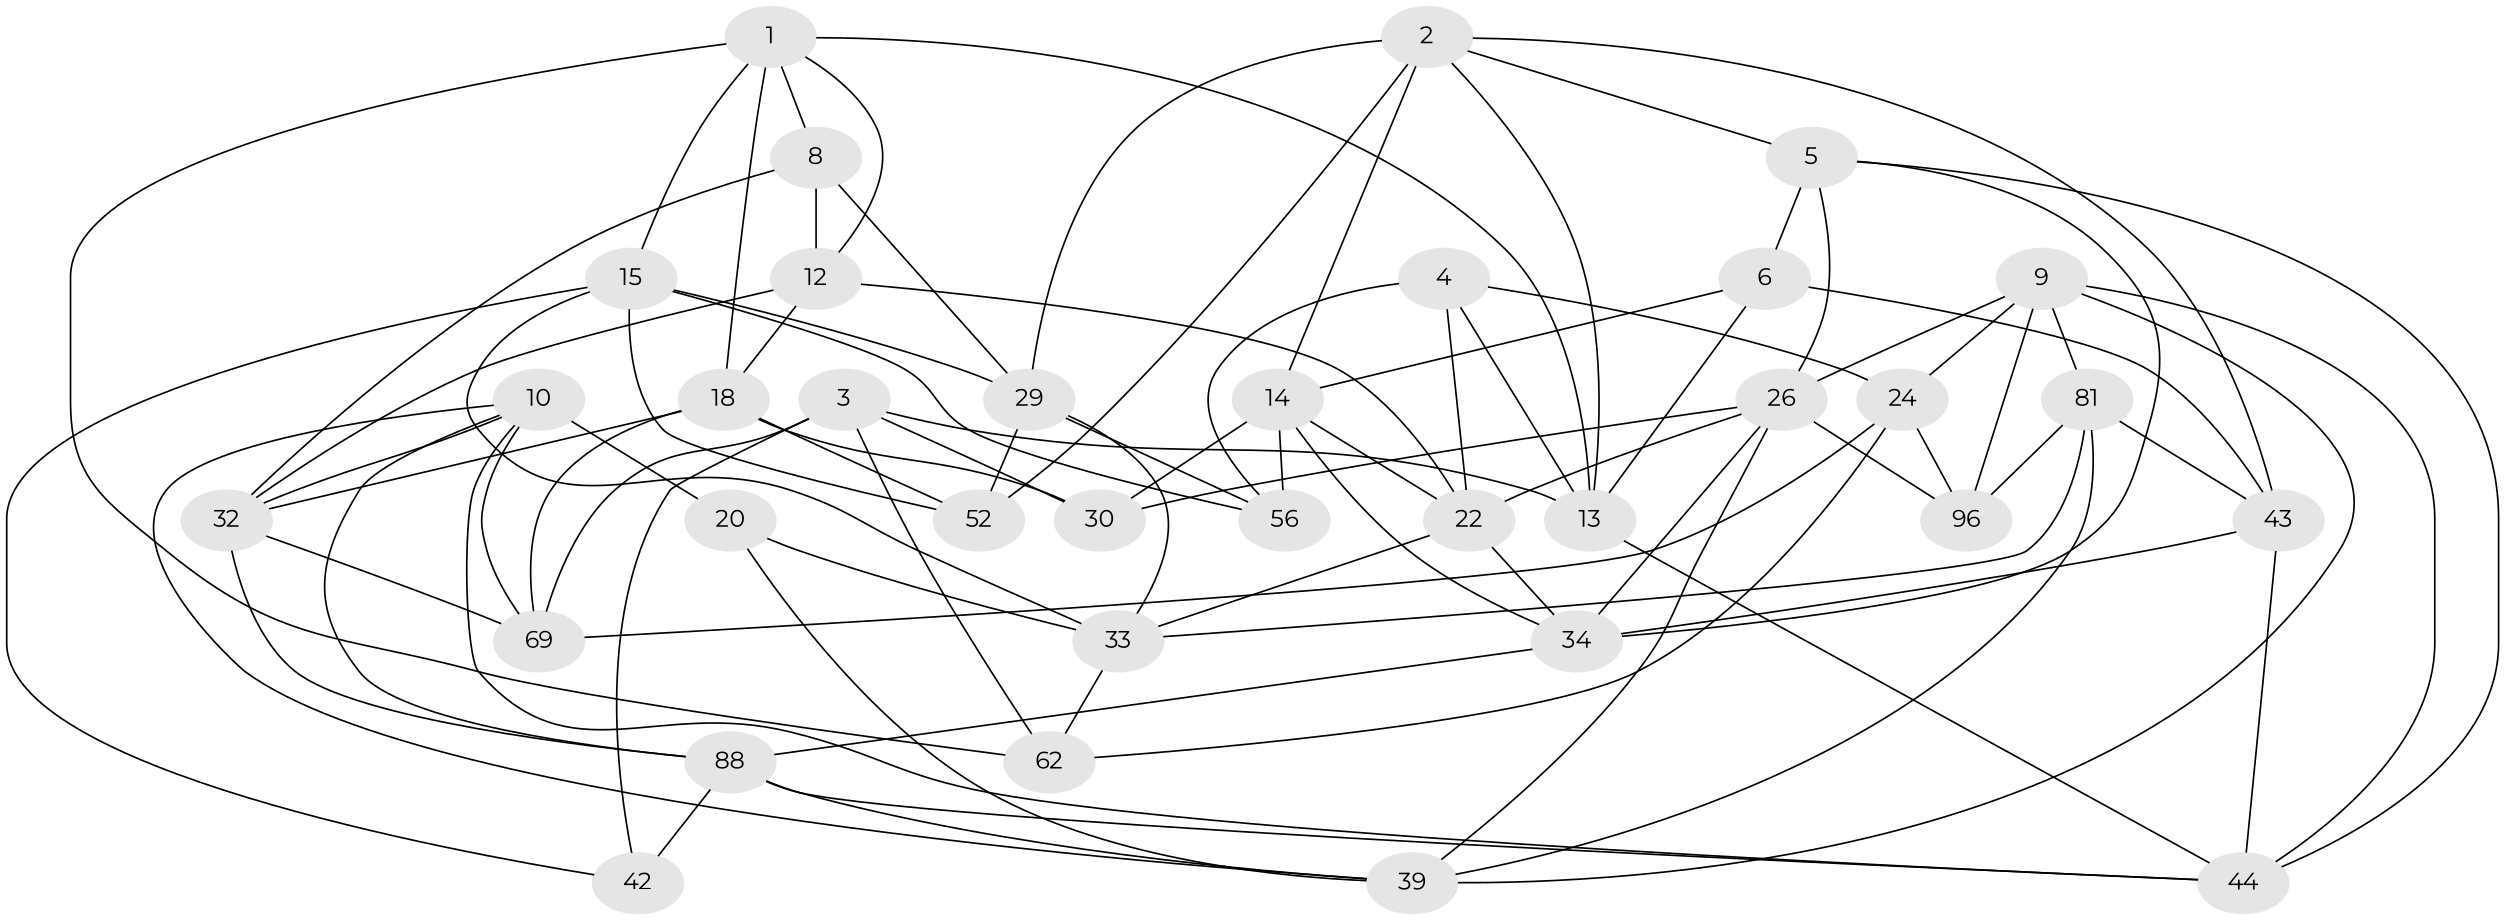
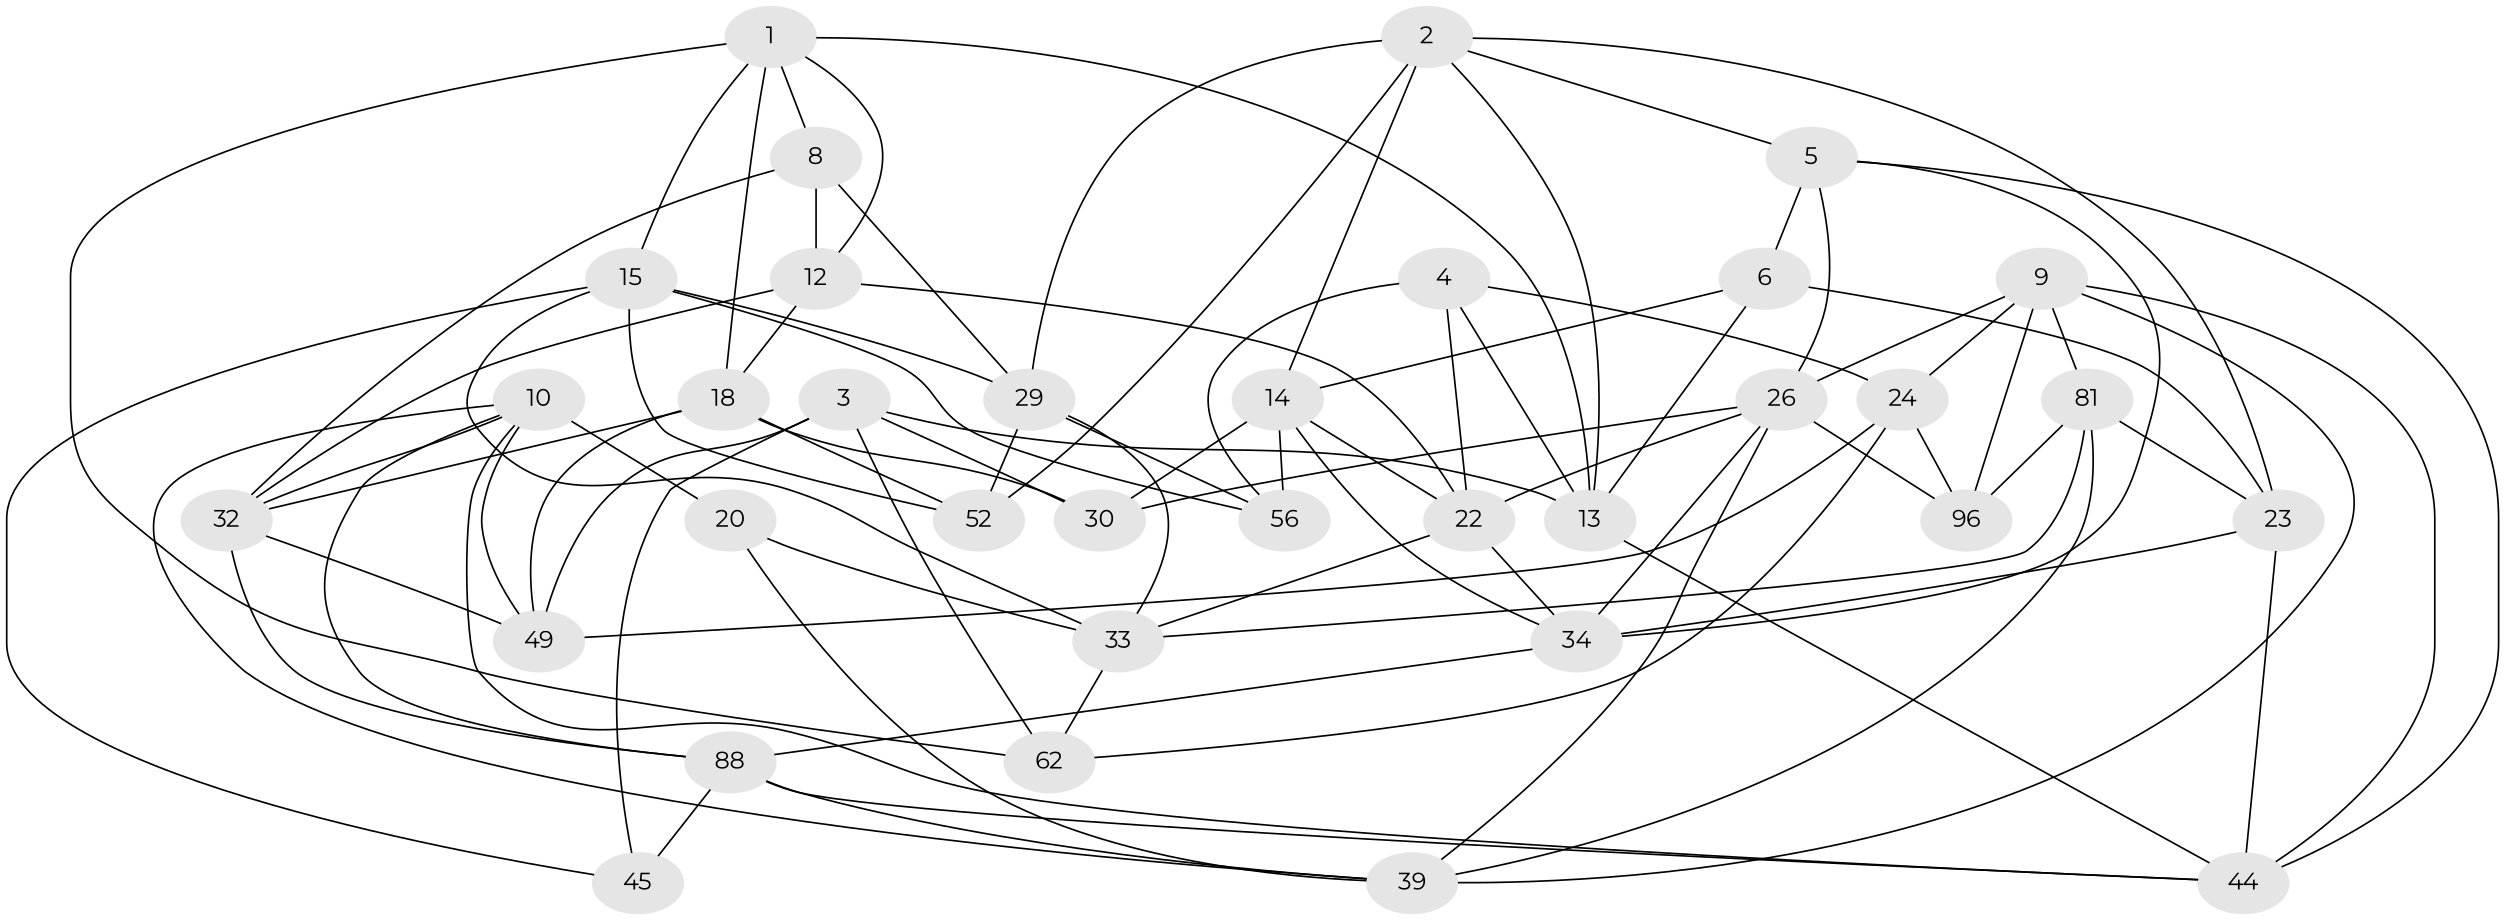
(2279, 521) -> (2279, 521)
(539, 641) -> (539, 641)
(638, 883) -> (638, 883)
